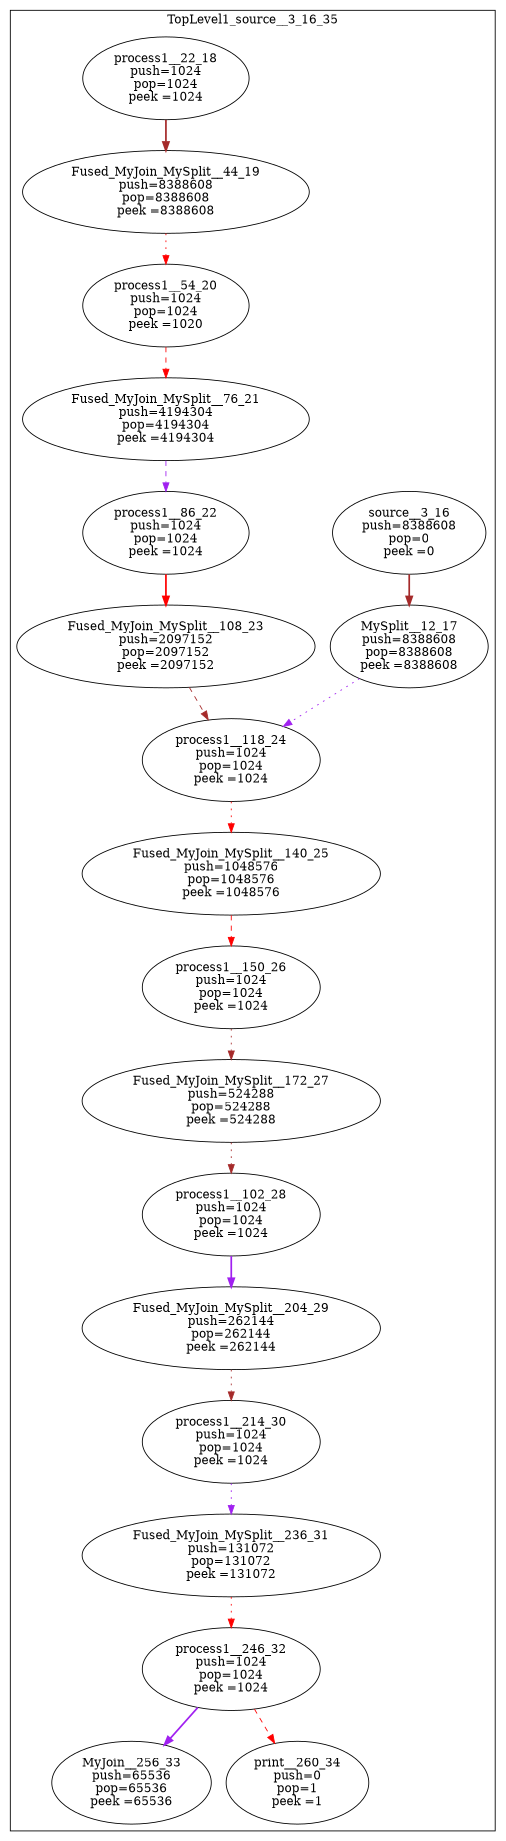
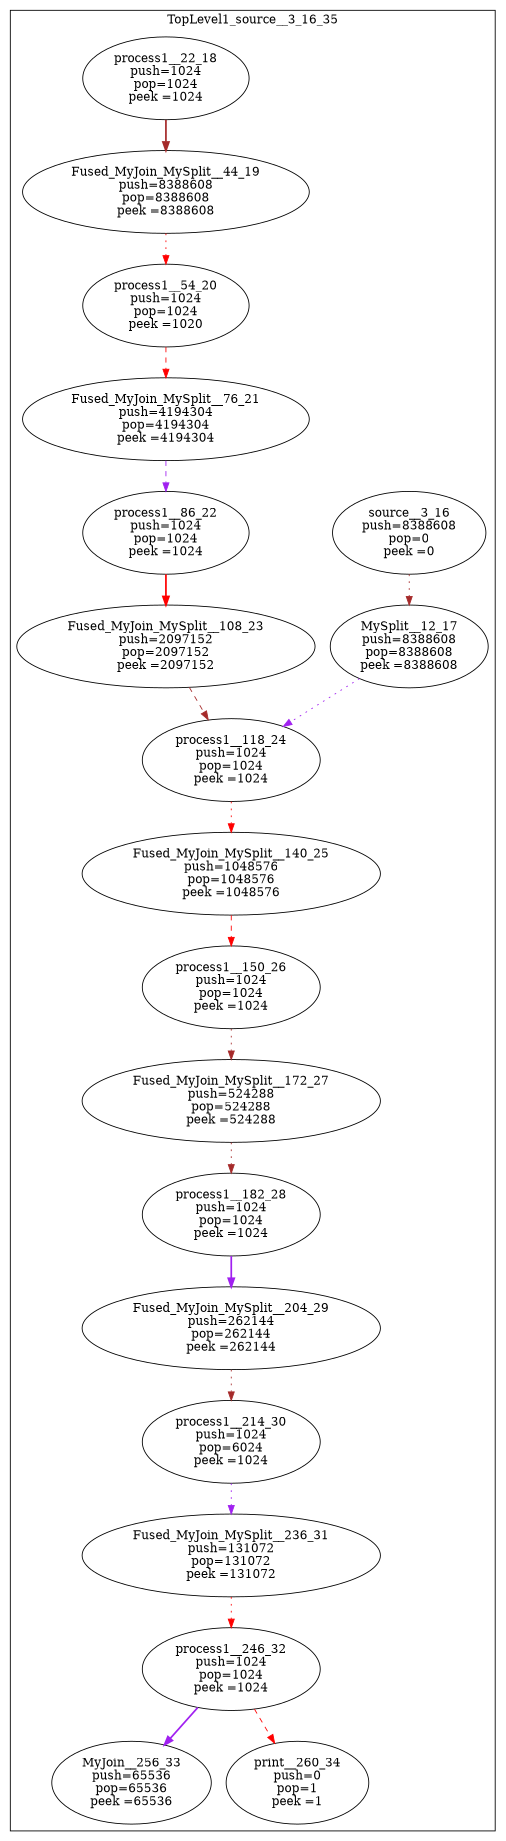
(409, 585) -> (409, 585)
(231, 1215) -> (231, 1215)
(231, 1442) -> (231, 1442)
